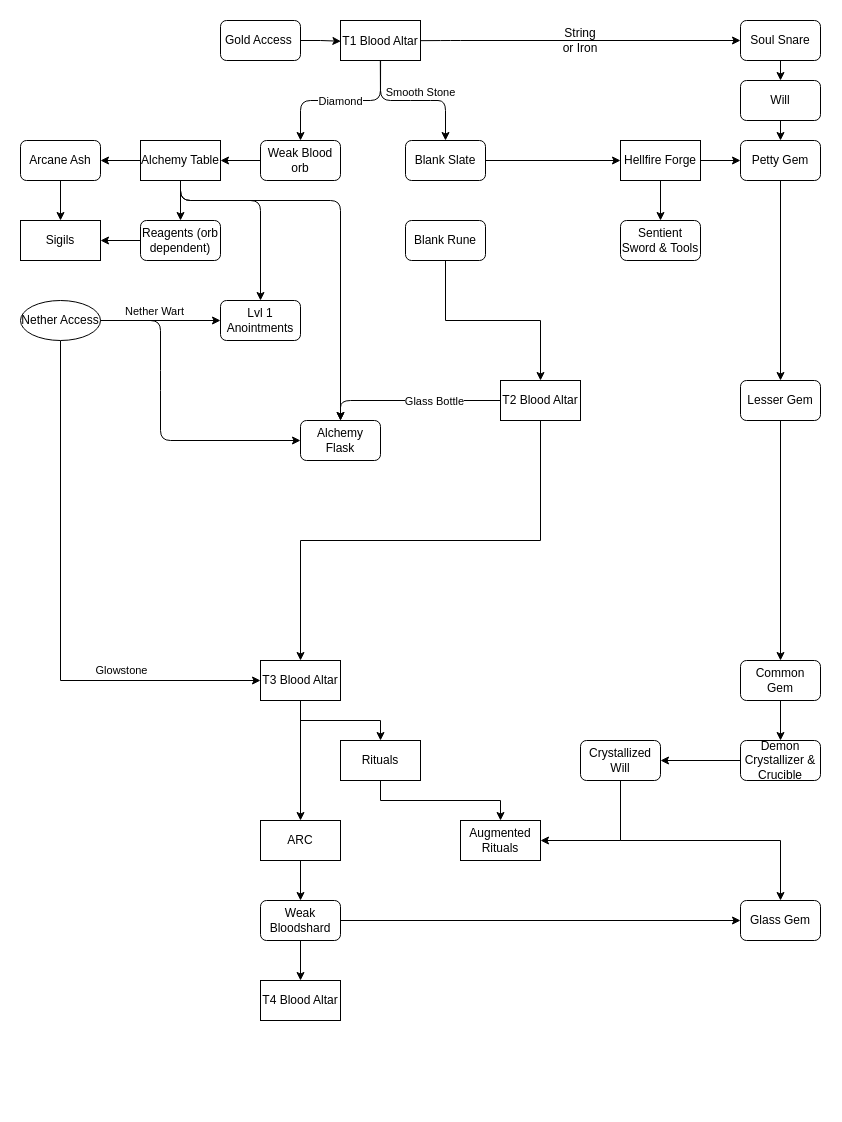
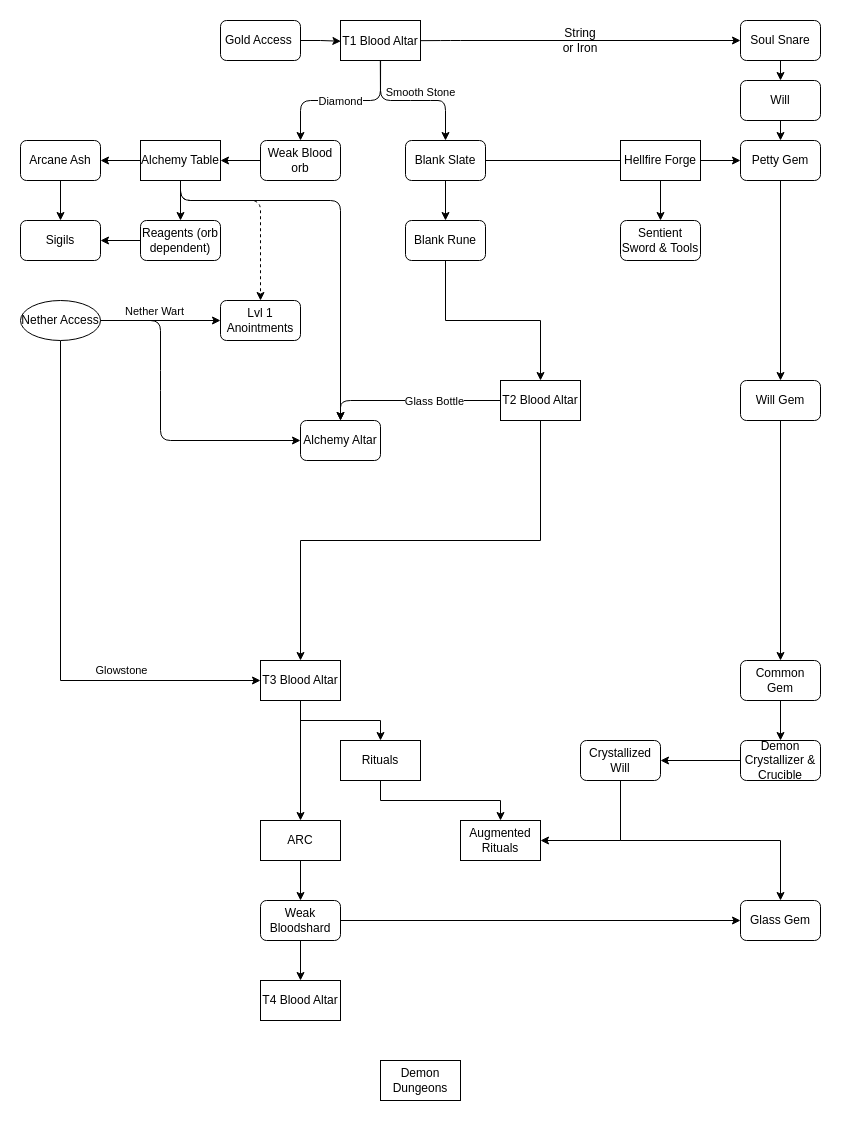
(612, 161) -> (615, 161)
none -> (446, 197)
(61, 241) -> (61, 241)
(261, 249) -> (261, 249)
(781, 401) -> (781, 401)
(341, 441) -> (341, 441)
none -> (421, 1081)
